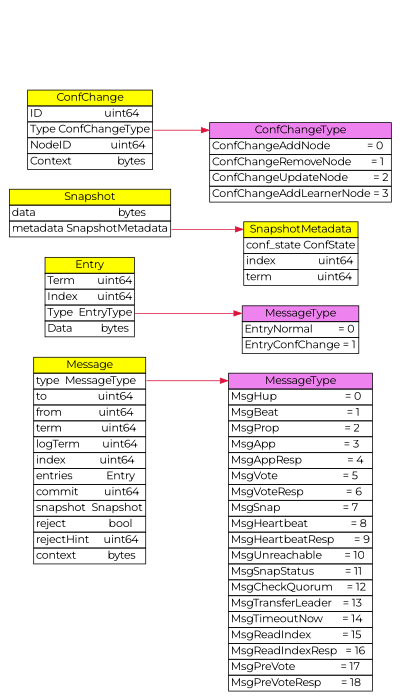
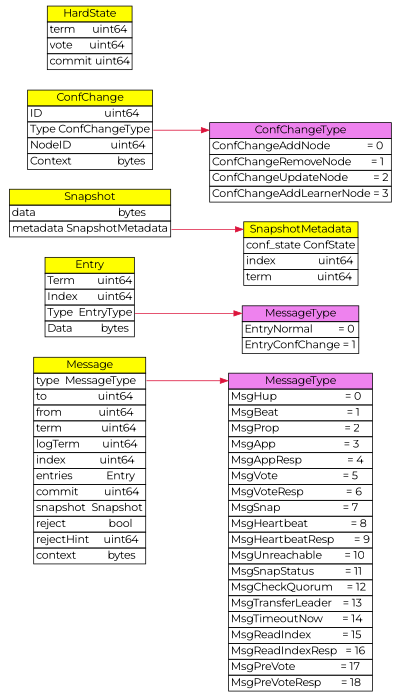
none -> (90, 38)
